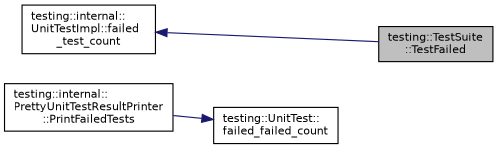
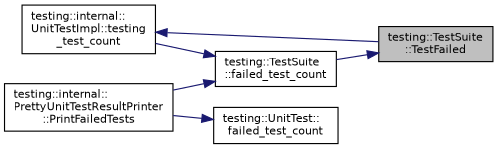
(89, 29) -> (89, 29)
none -> (276, 69)
(276, 125) -> (276, 125)
